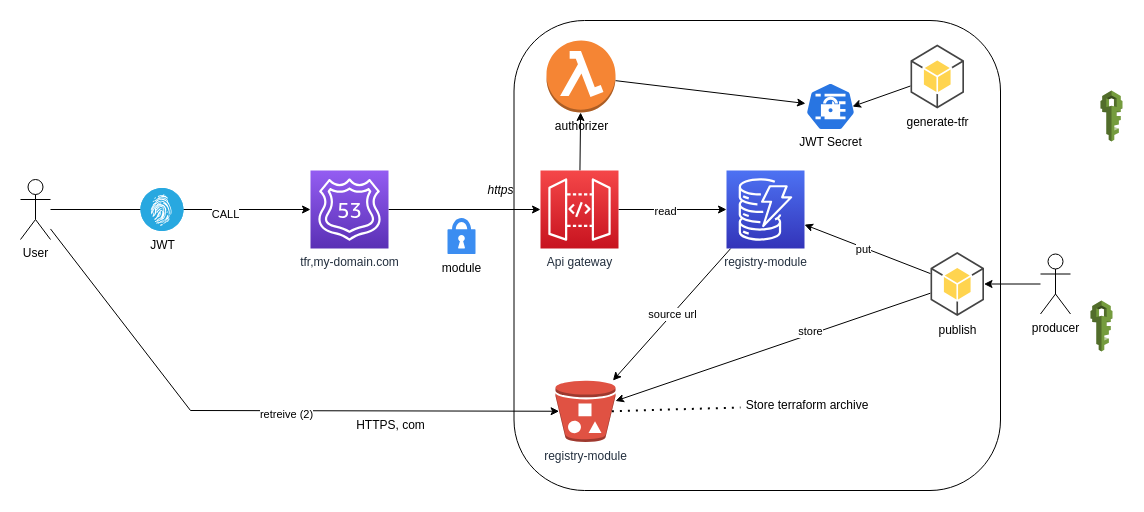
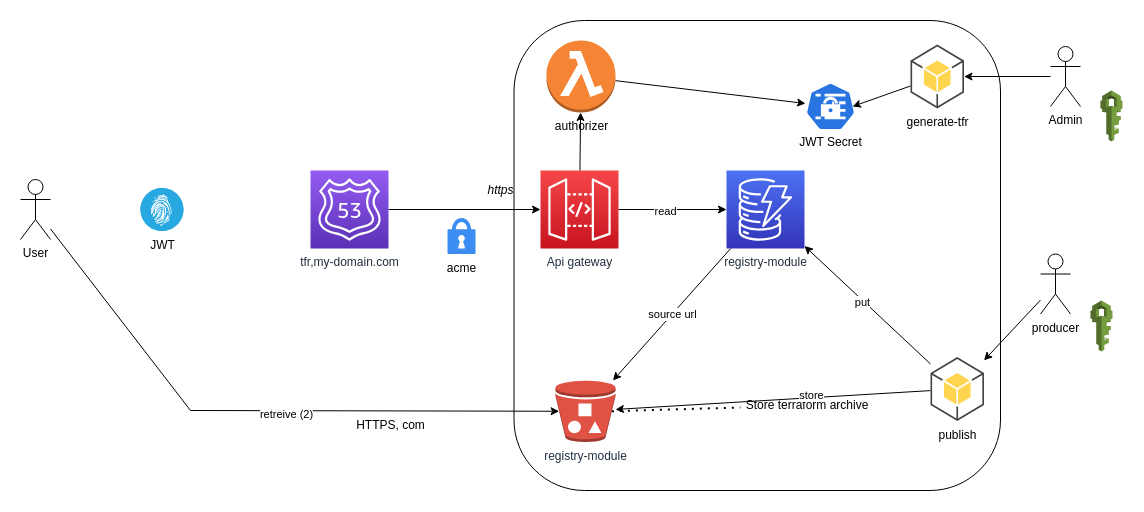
none -> (1010, 77)
none -> (1066, 77)
(243, 210) -> none
(462, 269) -> (462, 269)
(957, 284) -> (957, 389)
